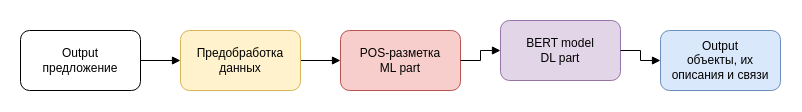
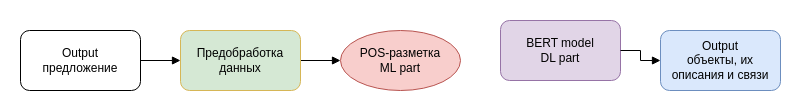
(241, 61) -> (241, 61)
(401, 61) -> (401, 61)
(481, 61) -> none
